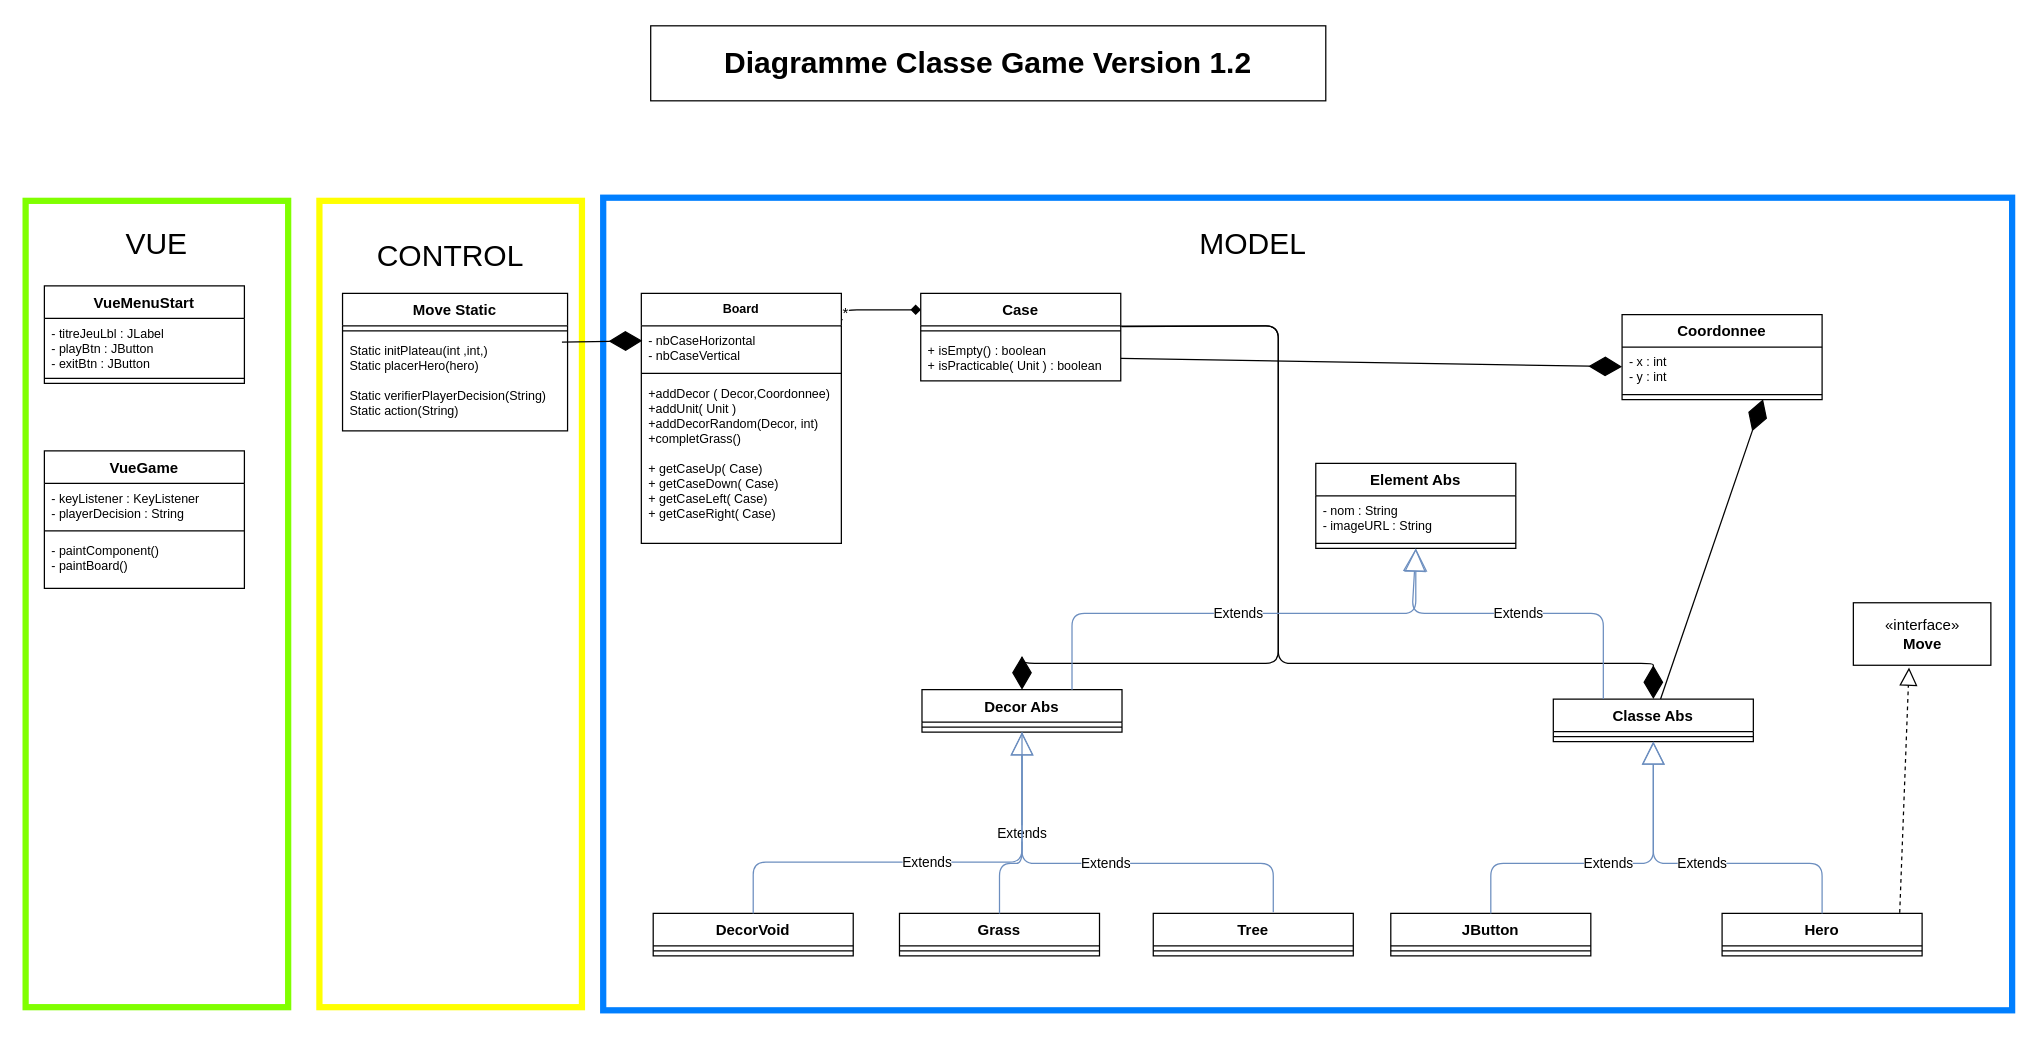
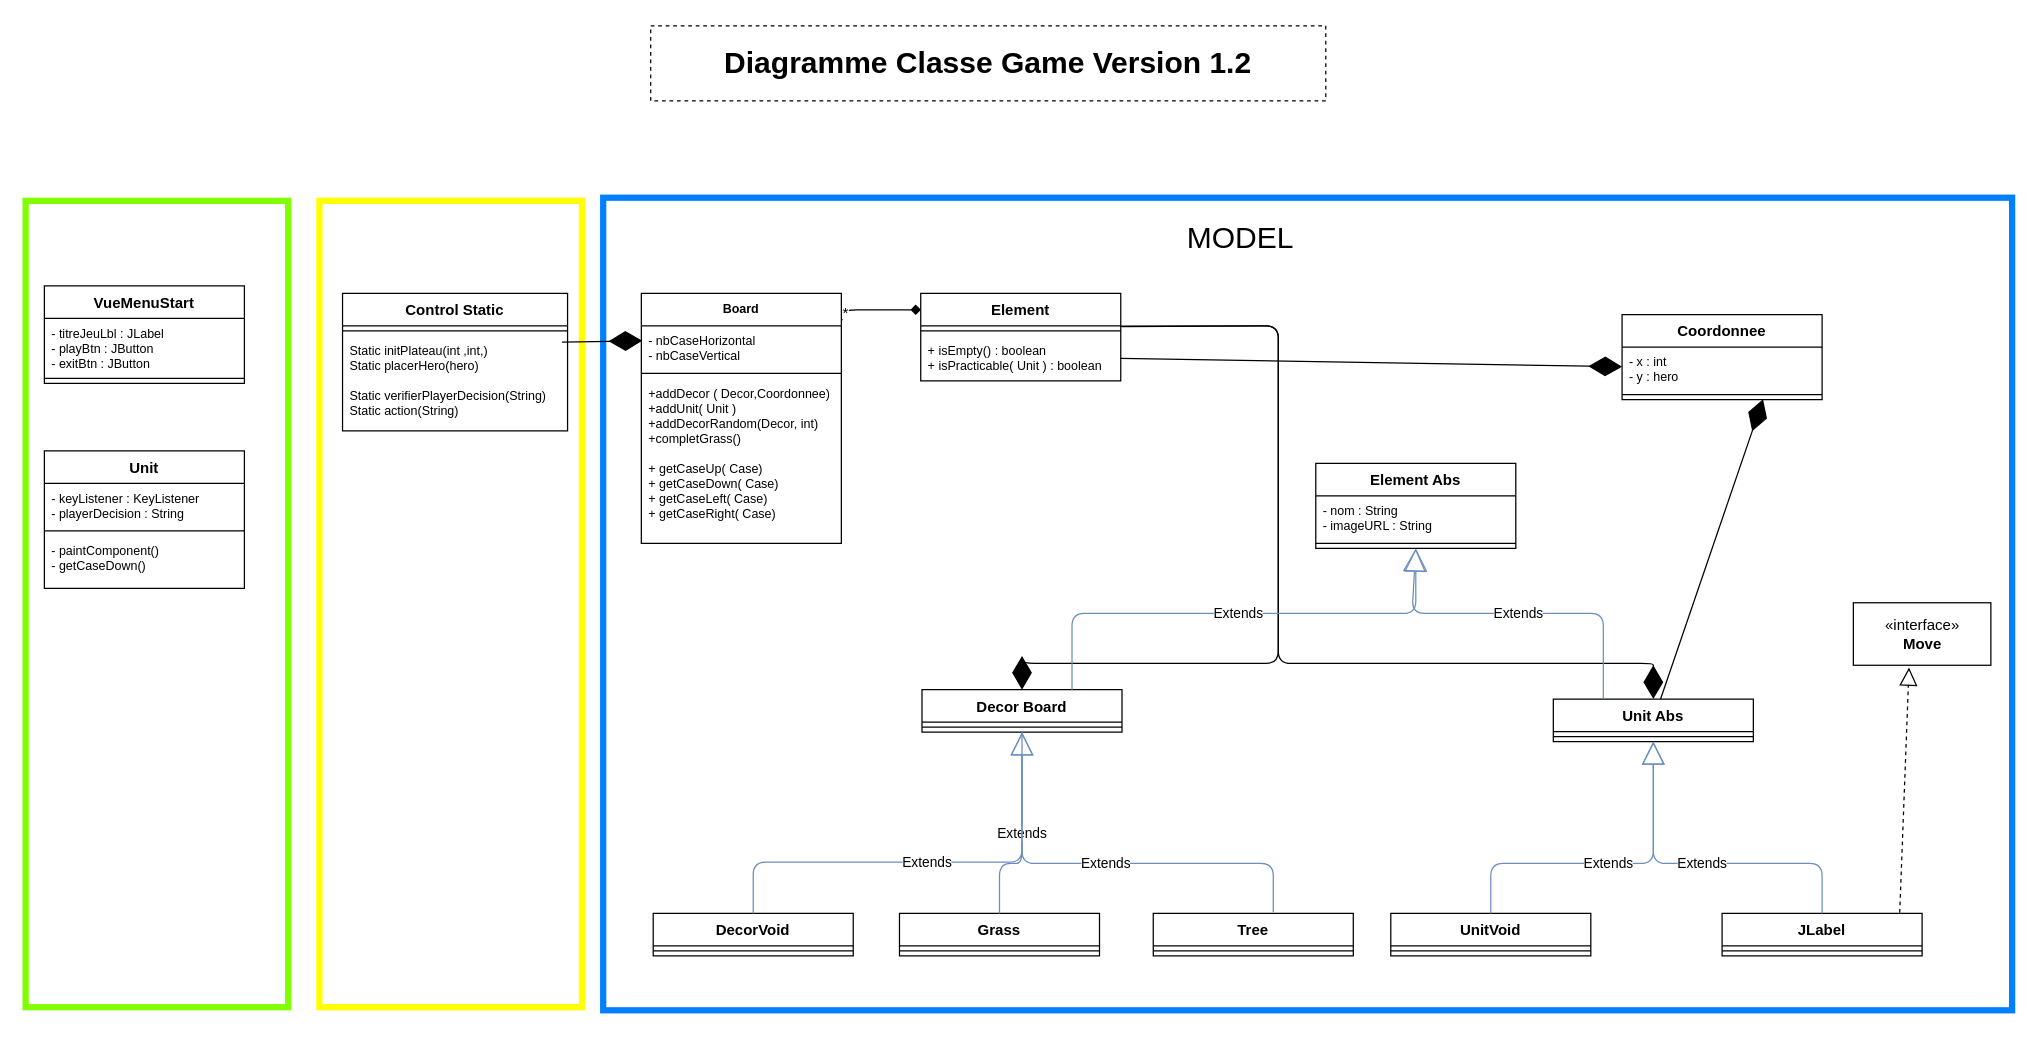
(988, 63) -> (988, 63)
(157, 244) -> none
(1253, 244) -> (1241, 238)
(451, 257) -> none
(454, 310) -> (454, 310)
(1020, 310) -> (1020, 310)
(1652, 362) -> (1652, 362)
(144, 468) -> (144, 468)
(111, 551) -> (111, 551)
(1021, 706) -> (1021, 706)
(1653, 716) -> (1653, 716)
(1490, 930) -> (1490, 930)
(1821, 930) -> (1821, 930)
